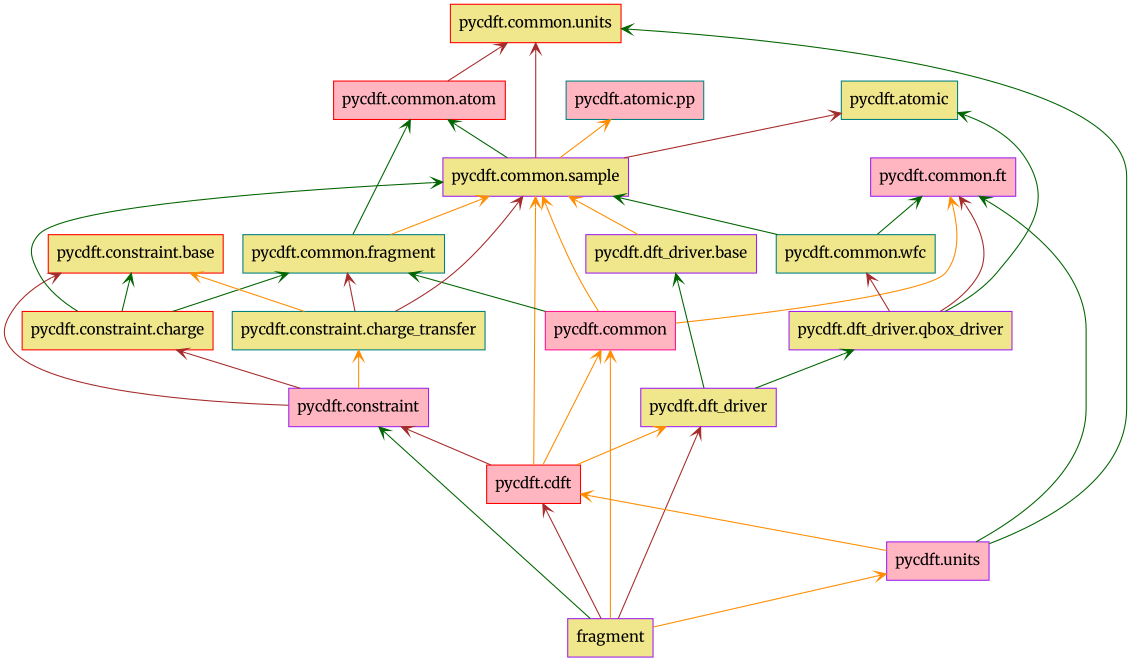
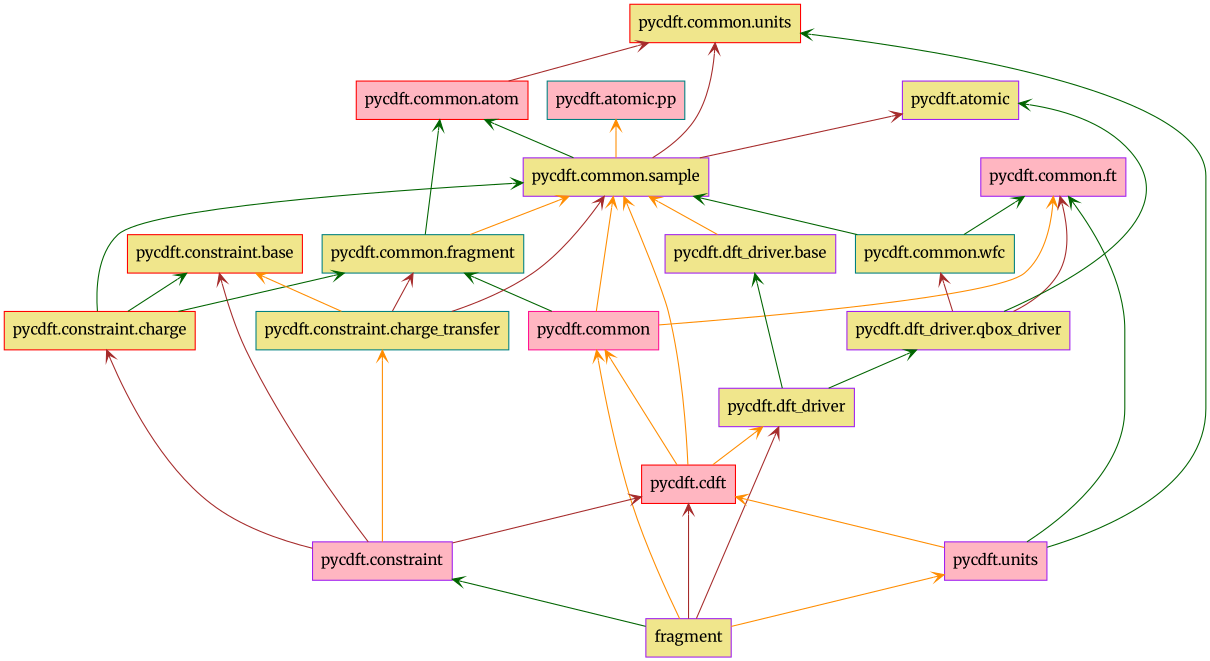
(899, 100) -> (961, 100)
(451, 448) -> (542, 521)
